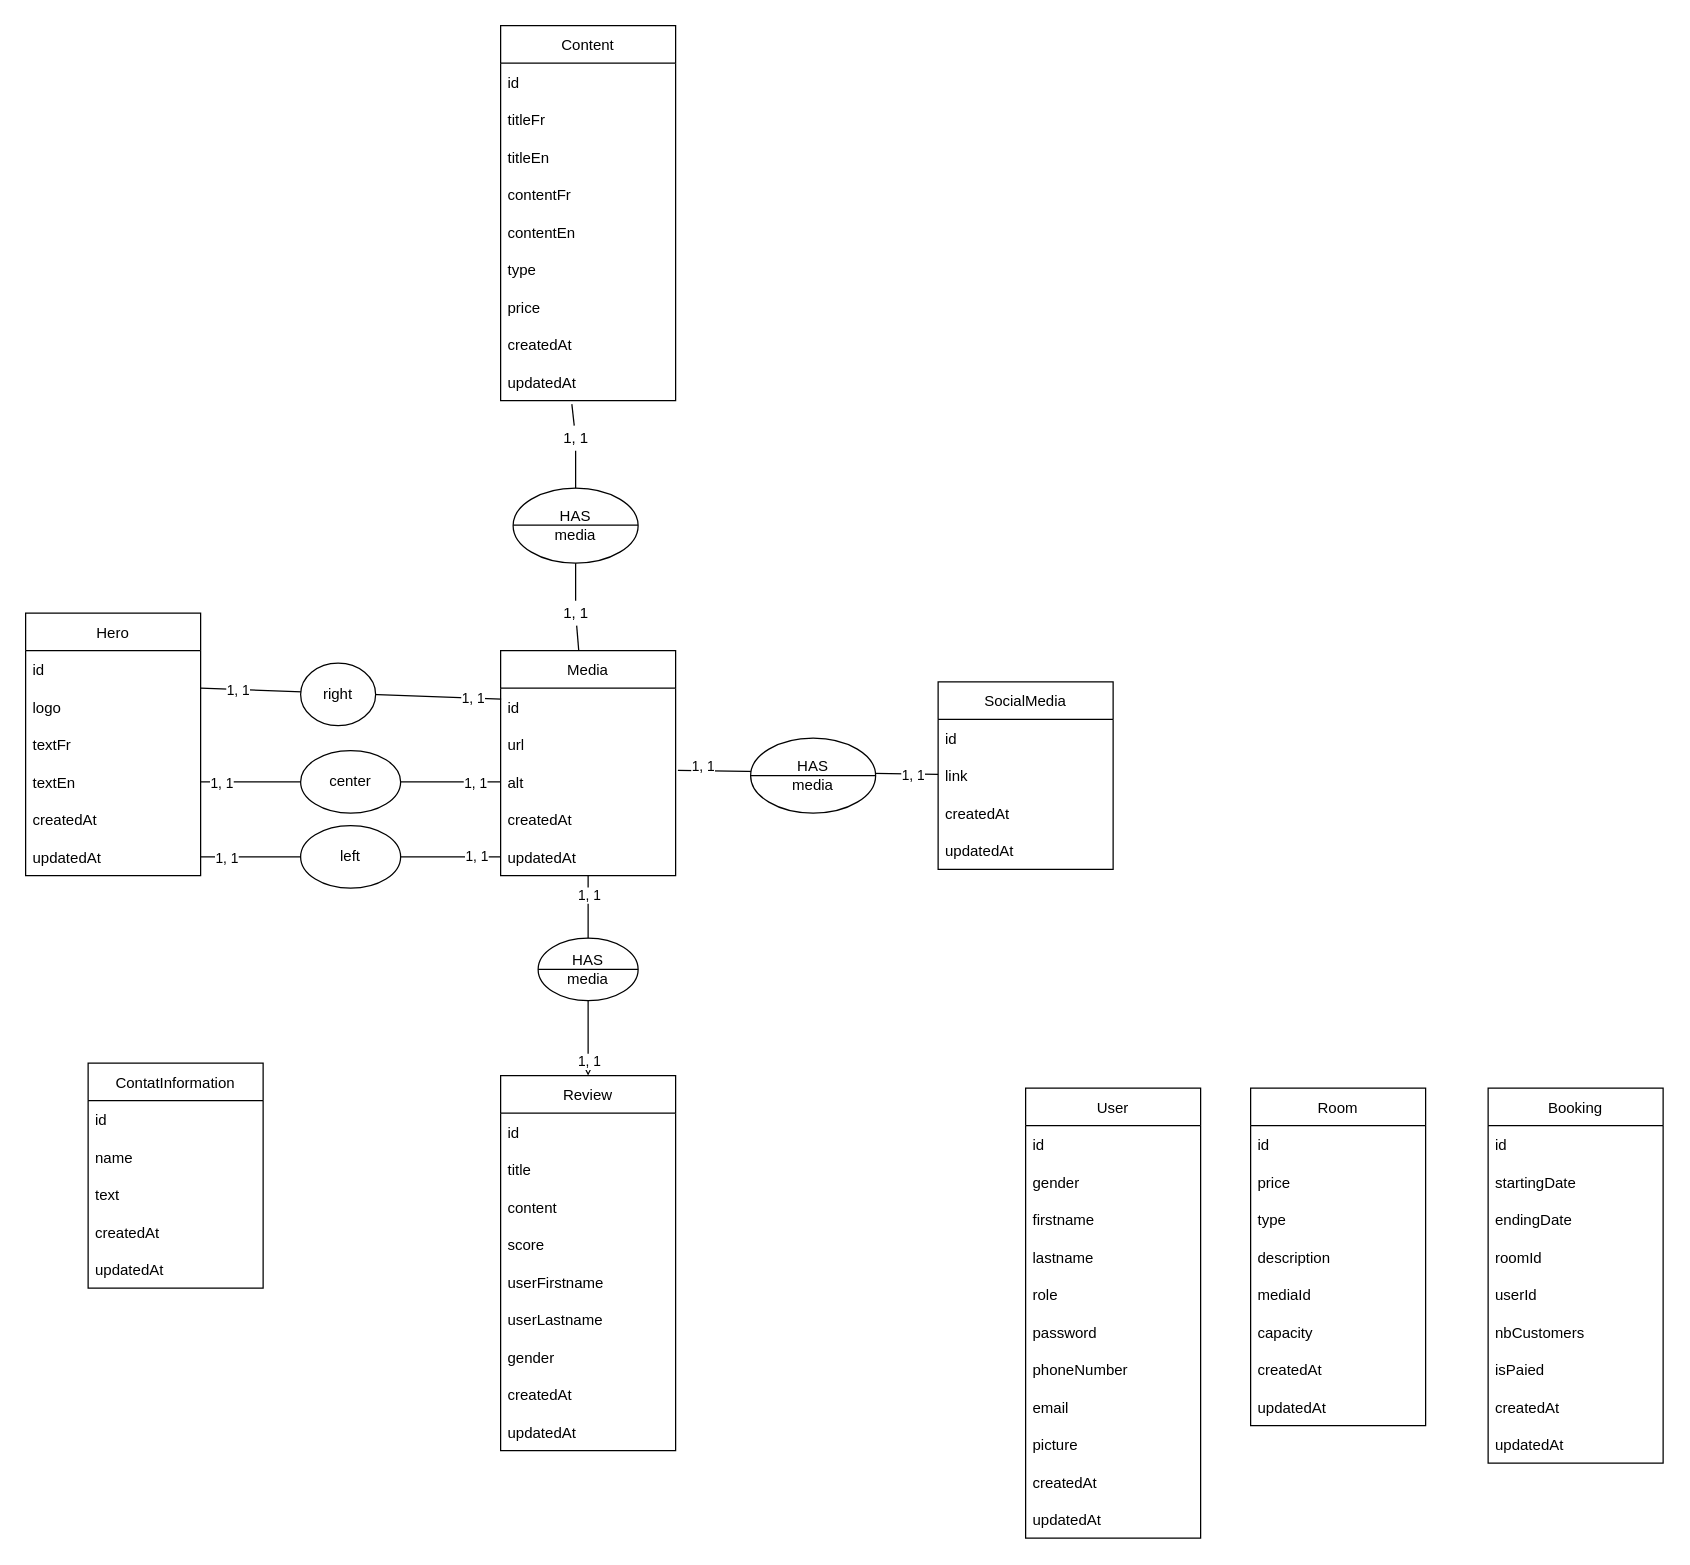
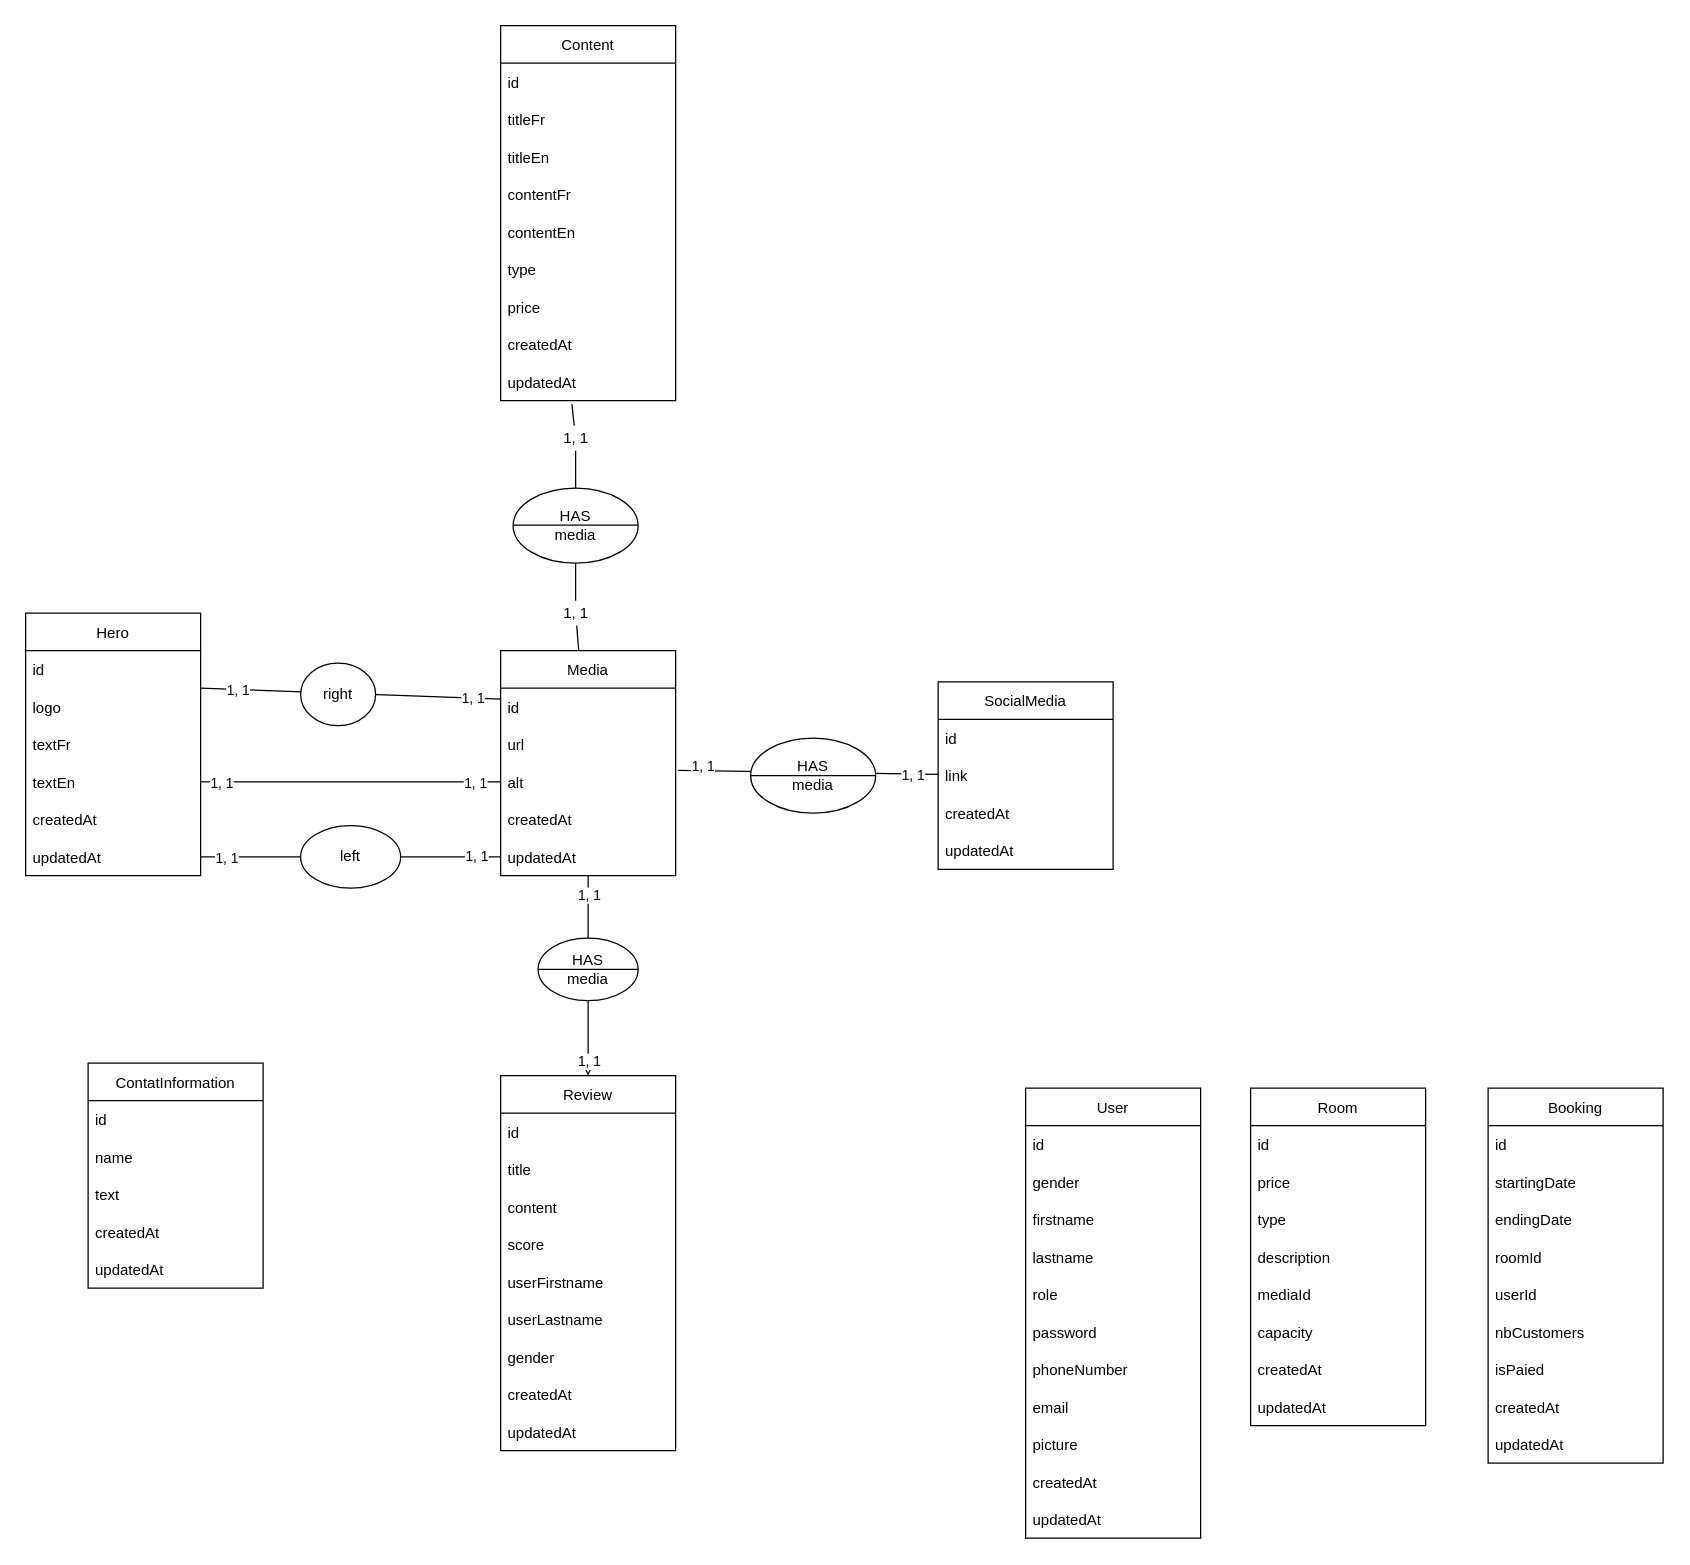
(351, 782) -> none
